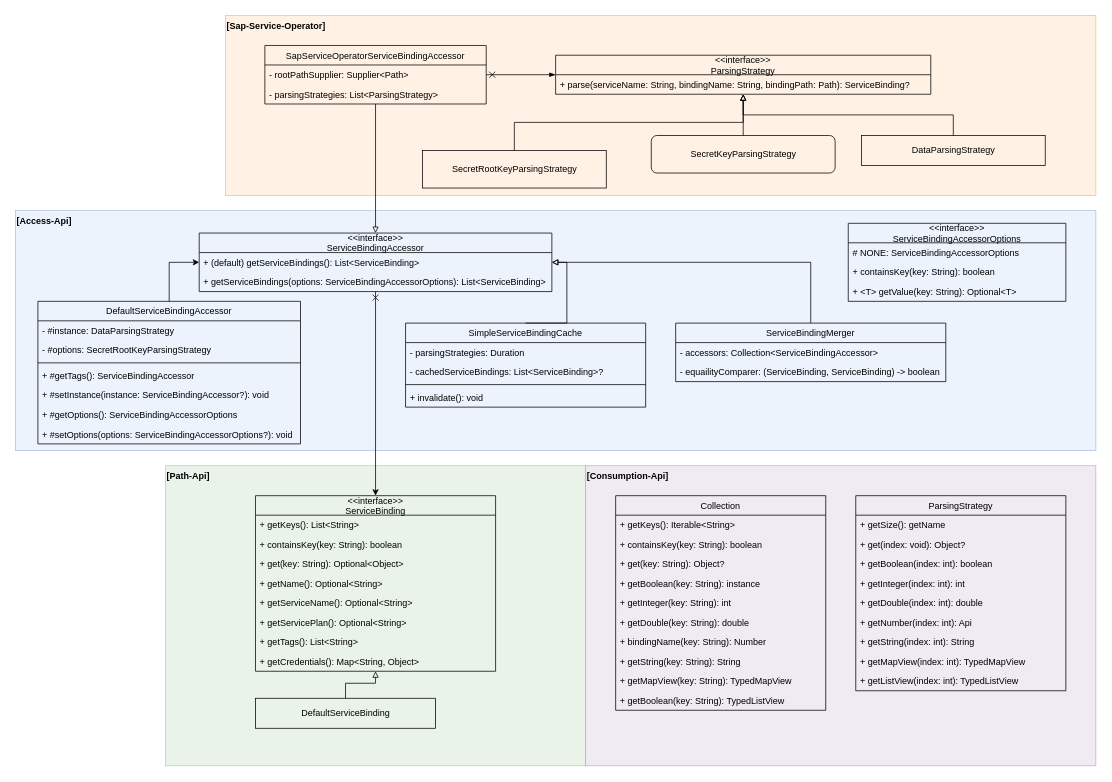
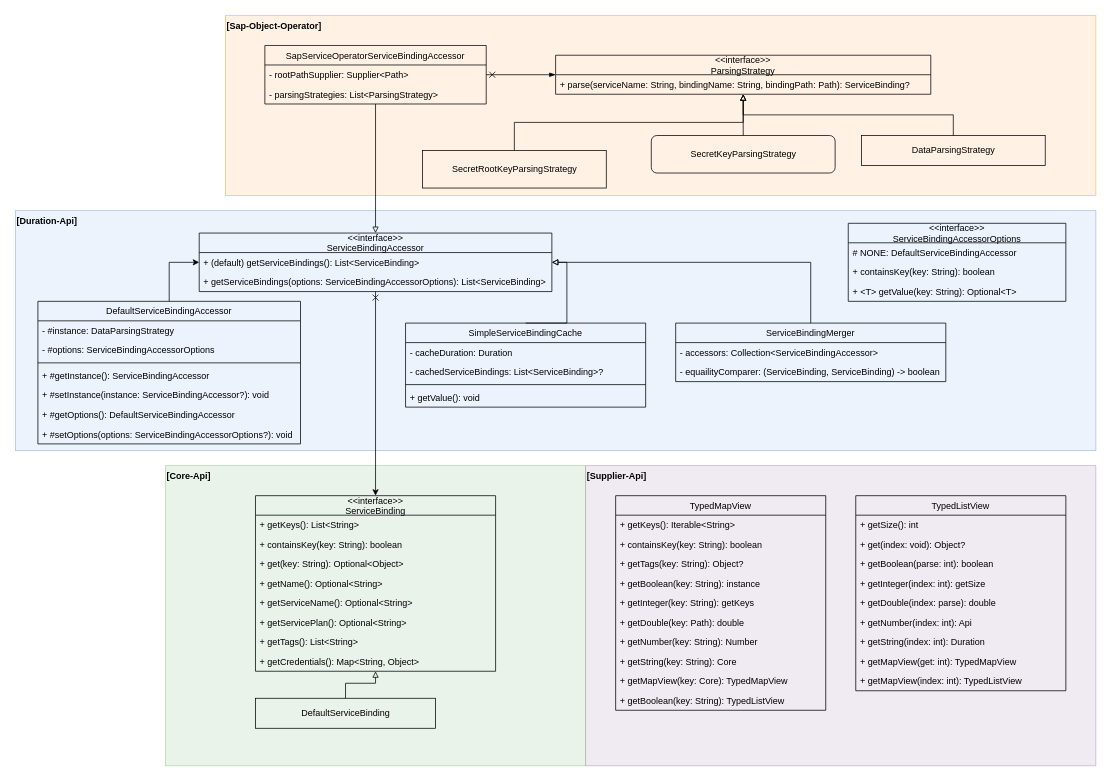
(281, 26) -> (280, 26)
(46, 221) -> (50, 221)
(937, 253) -> (937, 253)
(137, 350) -> (136, 350)
(476, 353) -> (467, 353)
(126, 376) -> (136, 376)
(452, 398) -> (449, 398)
(149, 415) -> (149, 415)
(191, 476) -> (191, 476)
(627, 476) -> (619, 476)
(720, 506) -> (720, 506)
(960, 506) -> (960, 506)
(905, 525) -> (894, 525)
(681, 564) -> (691, 564)
(932, 564) -> (933, 564)
(923, 584) -> (933, 584)
(687, 603) -> (698, 603)
(927, 603) -> (933, 603)
(691, 623) -> (687, 623)
(696, 642) -> (693, 642)
(927, 642) -> (932, 642)
(691, 662) -> (687, 662)
(945, 662) -> (941, 662)
(708, 681) -> (705, 681)
(947, 681) -> (946, 681)
